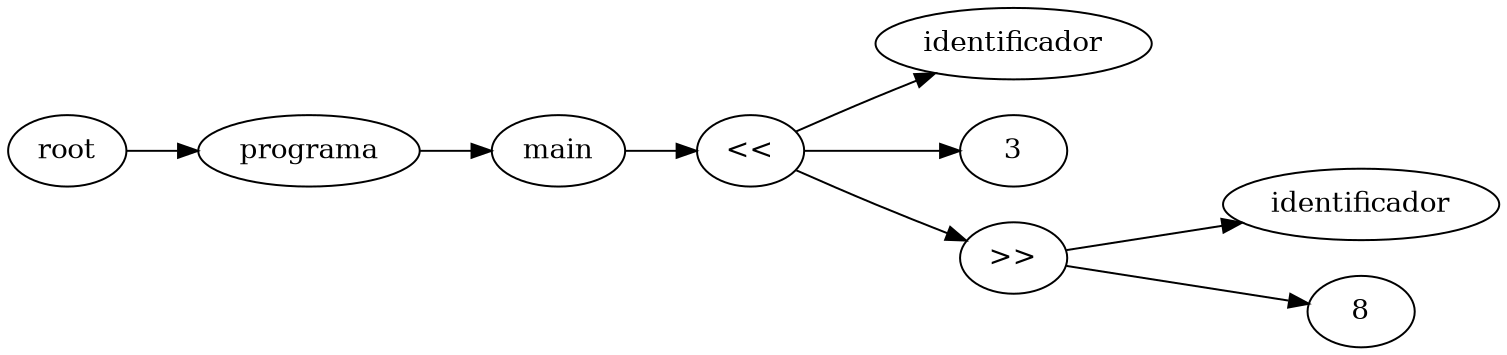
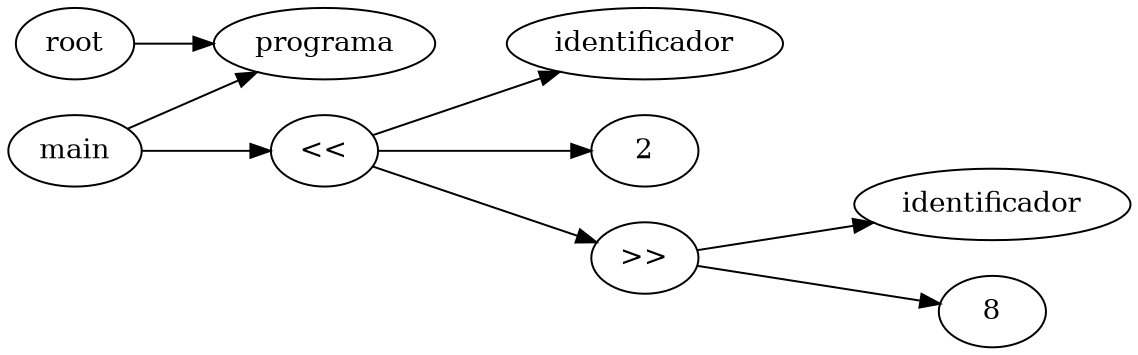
(446, 151) -> (183, 105)
(1014, 151) -> (645, 151)
